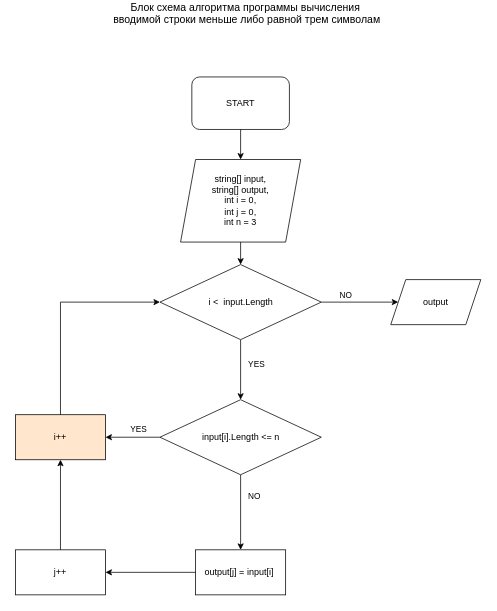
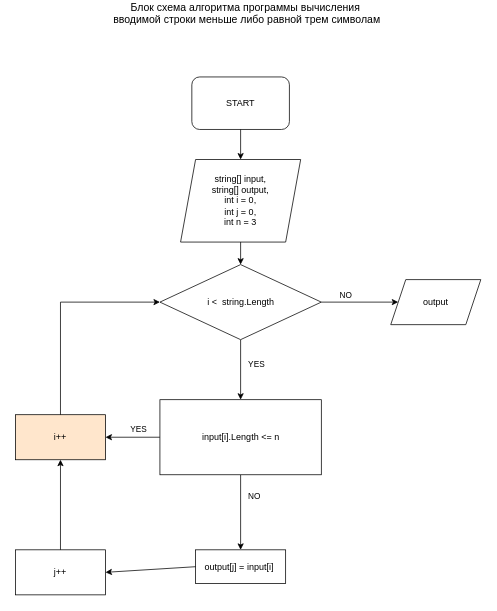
(241, 302) -> (241, 302)
(240, 437) -> (240, 437)
(240, 572) -> (240, 566)
